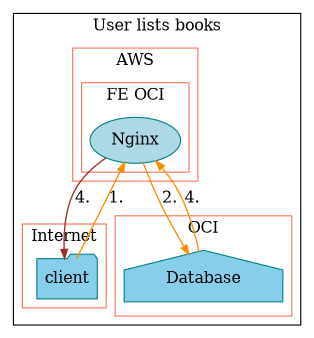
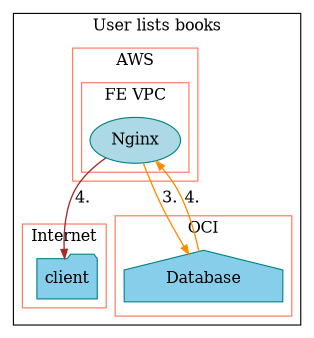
(135, 96) -> (135, 96)
(170, 198) -> (170, 198)
(99, 215) -> none
